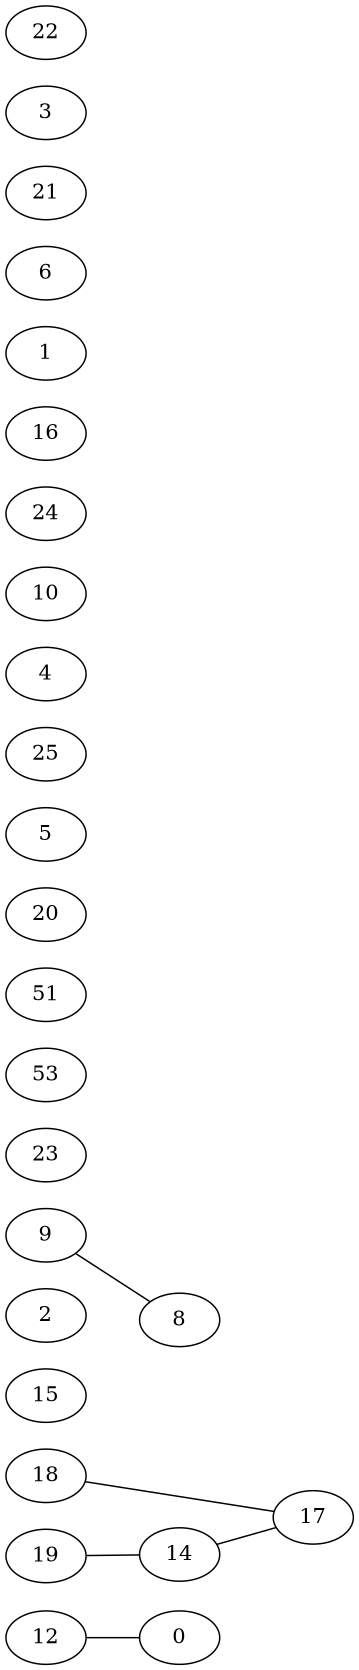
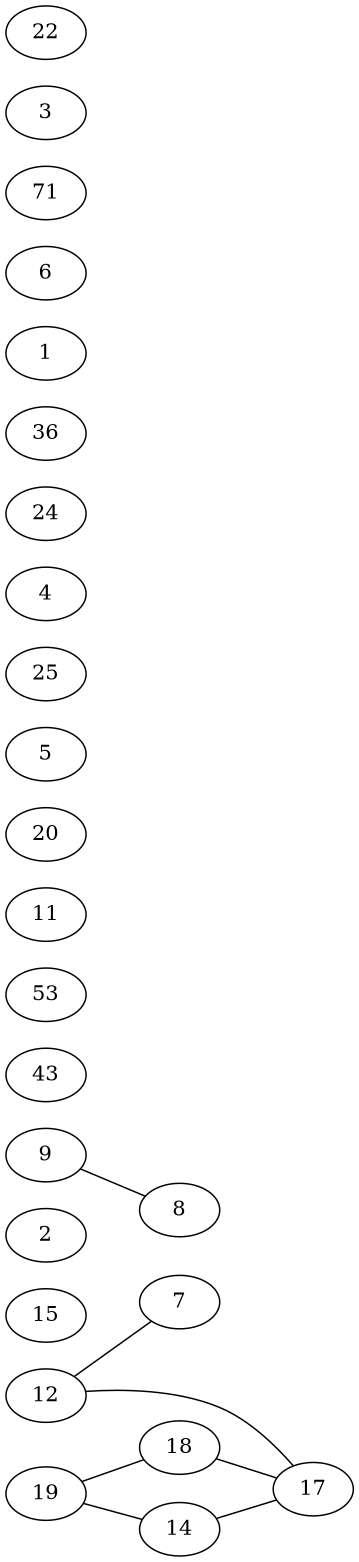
(46, 193) -> (46, 193)
(46, 434) -> (46, 434)
(46, 594) -> none
(46, 995) -> (46, 915)
(46, 1155) -> (46, 1075)
none -> (200, 1401)
none -> (113, 1471)
(180, 1638) -> (180, 1302)
